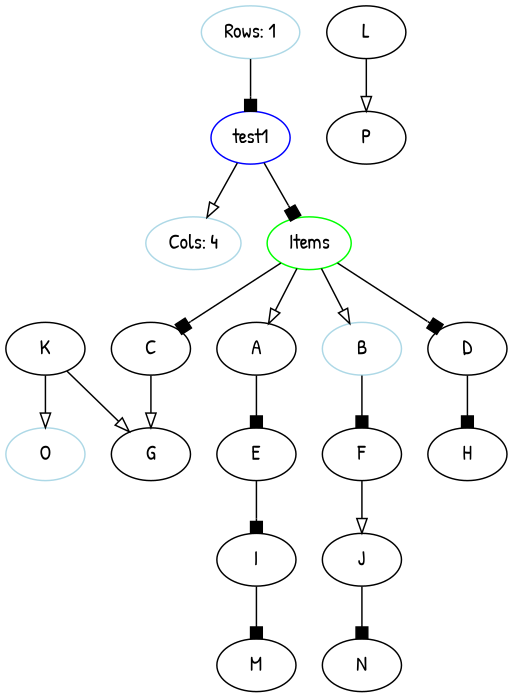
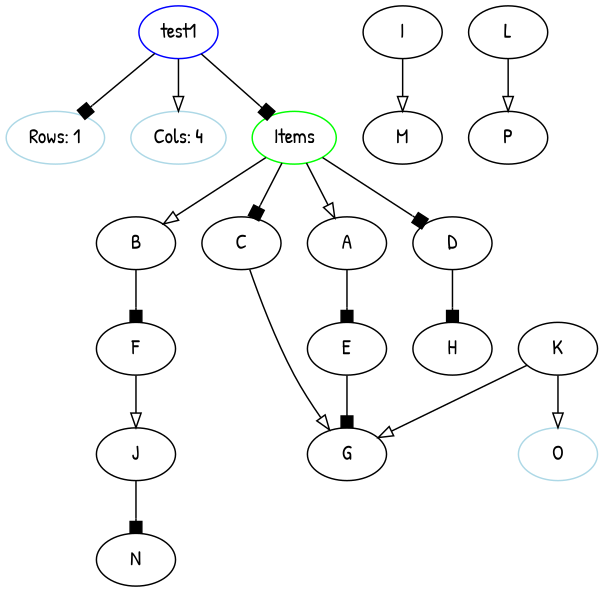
(251, 78) -> (124, 79)
(362, 349) -> (136, 243)
(256, 500) -> (347, 394)
(256, 605) -> (403, 78)
